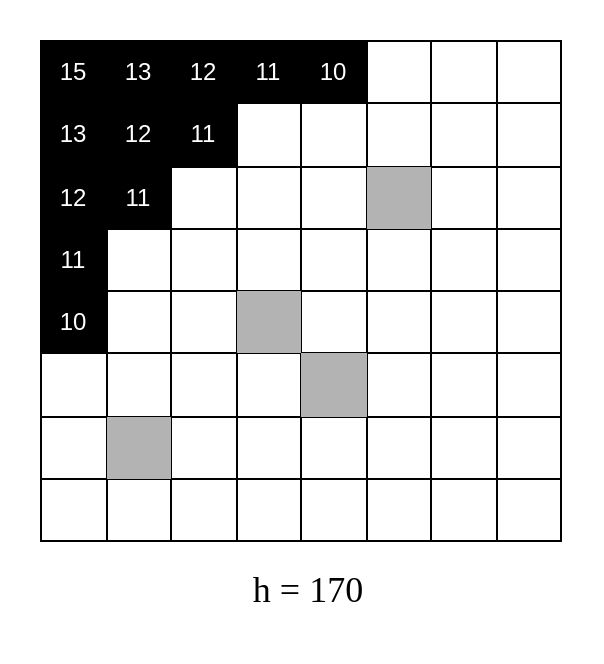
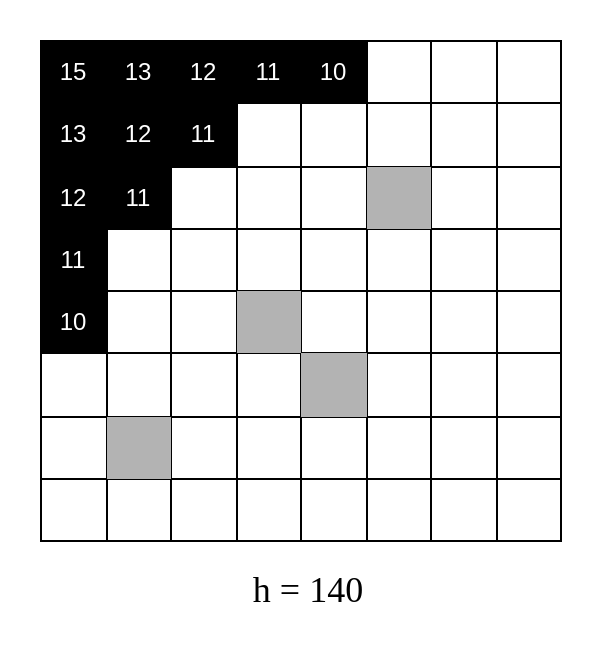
(309, 591) -> (309, 591)
